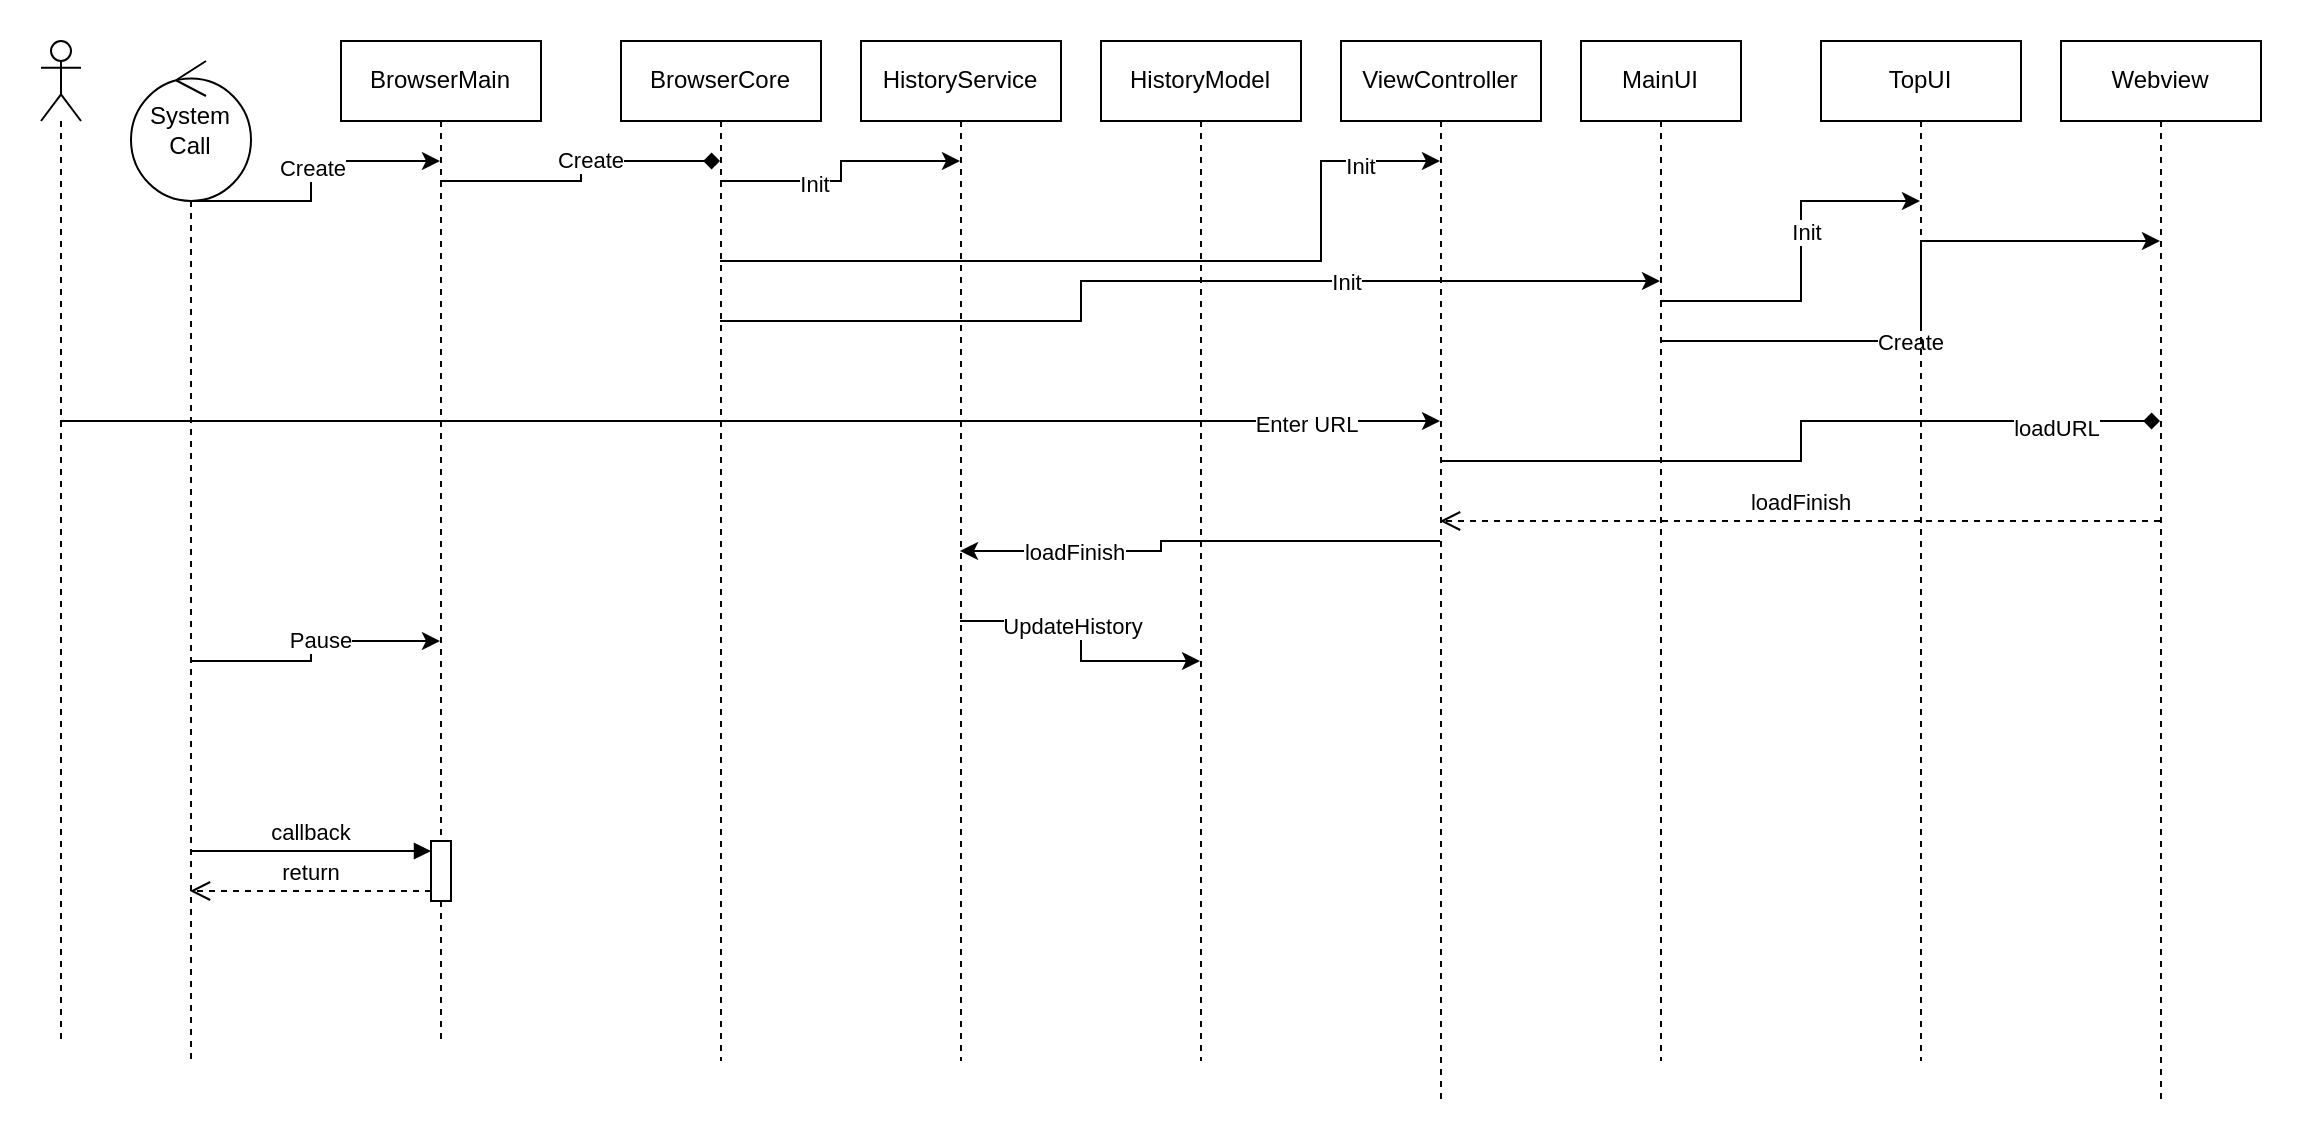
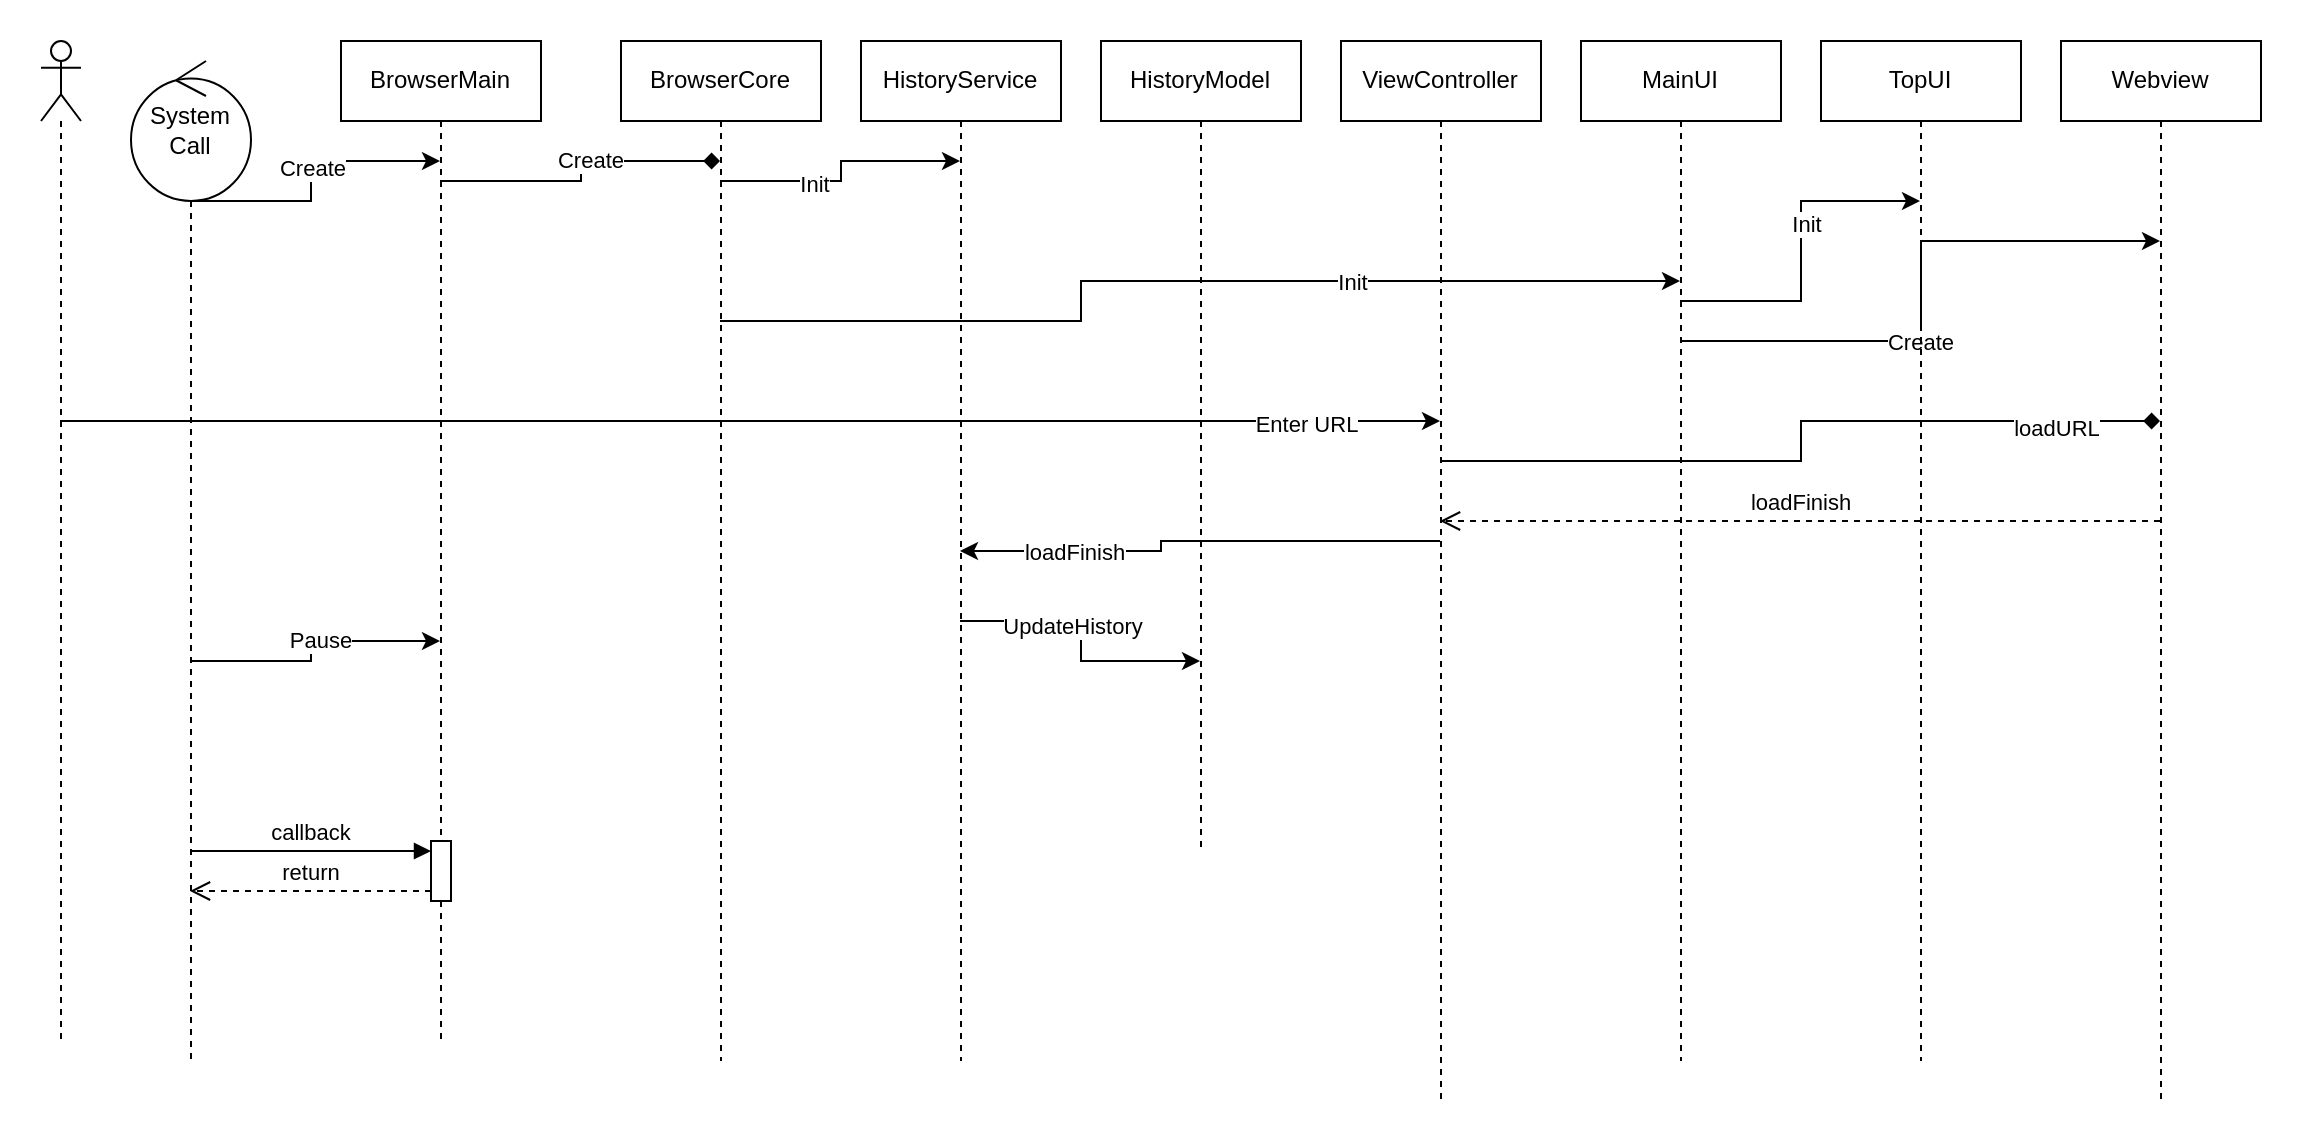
(1126, 261) -> none
(1201, 551) -> (1201, 446)
(1661, 551) -> (1681, 551)
